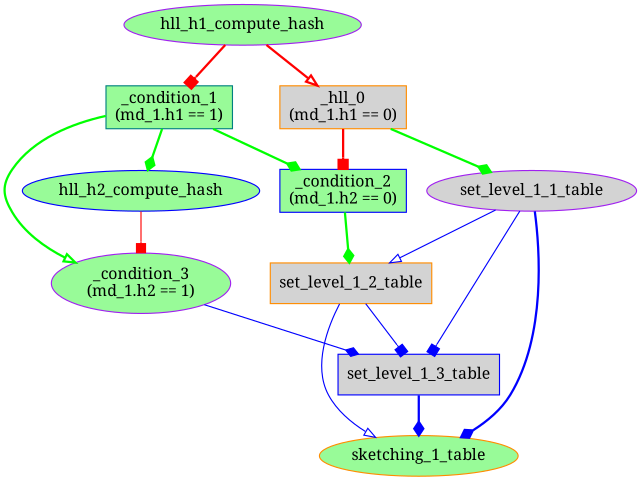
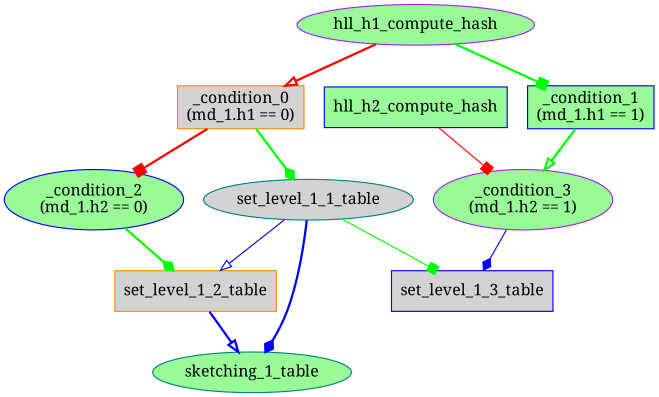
(211, 61) -> (496, 63)
(169, 107) -> (591, 107)
(343, 107) -> (241, 107)
(157, 143) -> none
(250, 146) -> none
(141, 191) -> (416, 107)
(343, 191) -> (94, 200)
(532, 191) -> (308, 200)
(478, 278) -> (384, 242)
(381, 324) -> none
(322, 375) -> (221, 327)
(419, 409) -> none
(419, 456) -> (252, 372)
